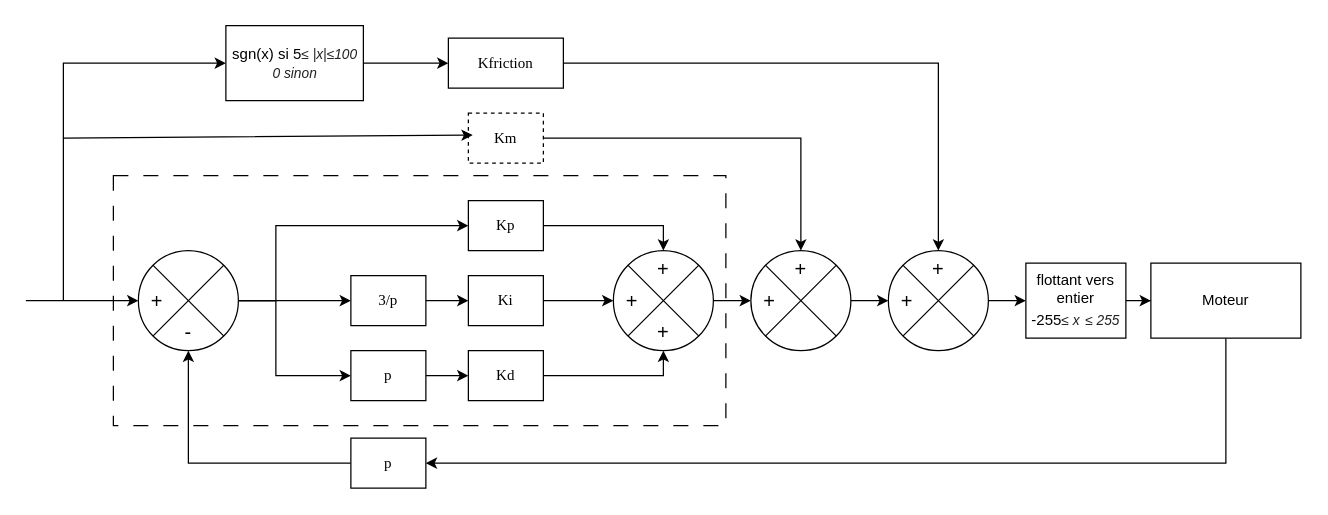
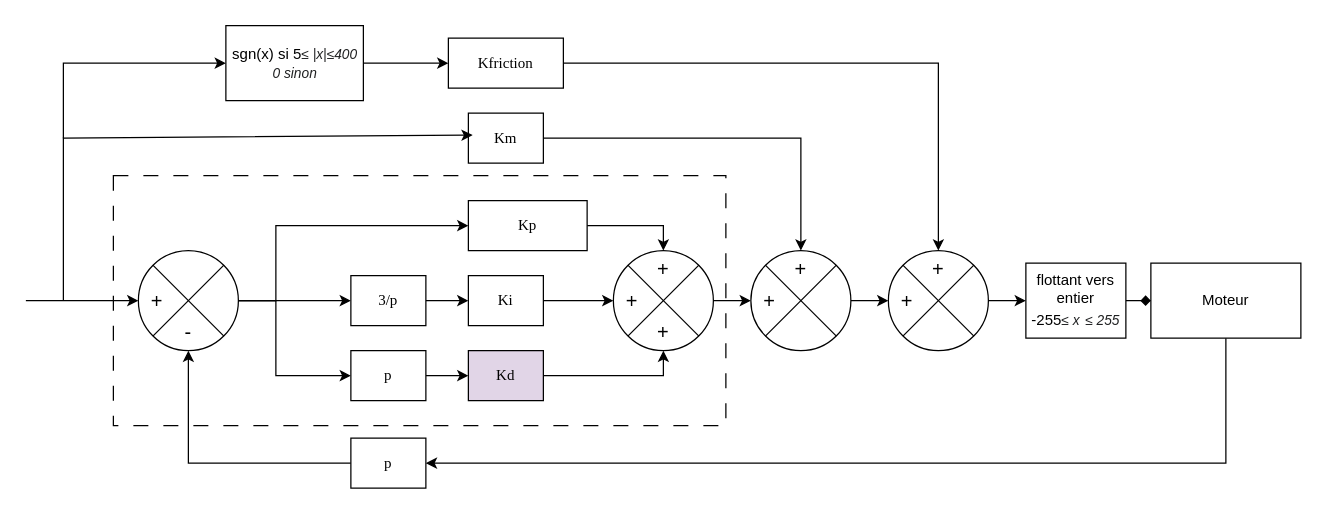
(295, 63) -> (295, 63)
(506, 138) -> (506, 138)
(506, 226) -> (528, 226)
(1141, 301) -> (1140, 301)
(506, 376) -> (506, 376)
